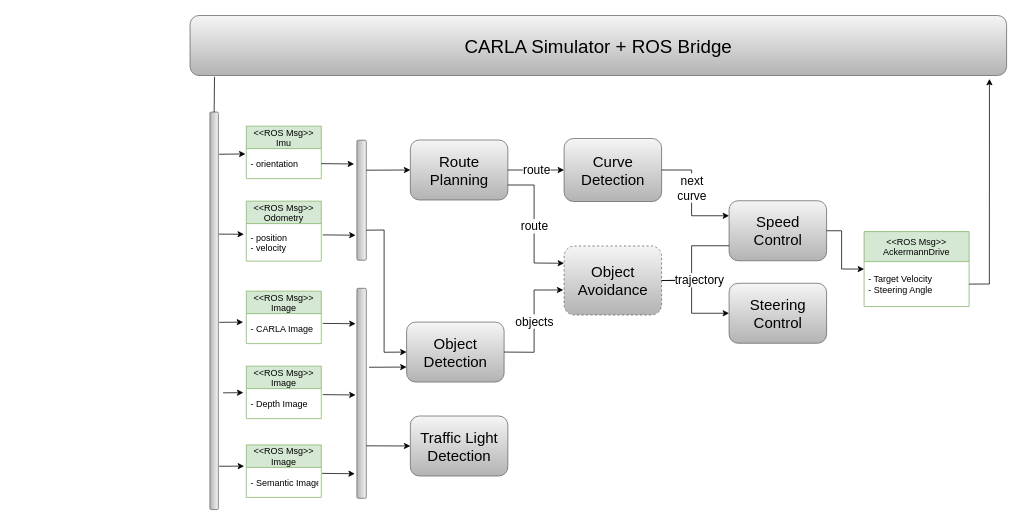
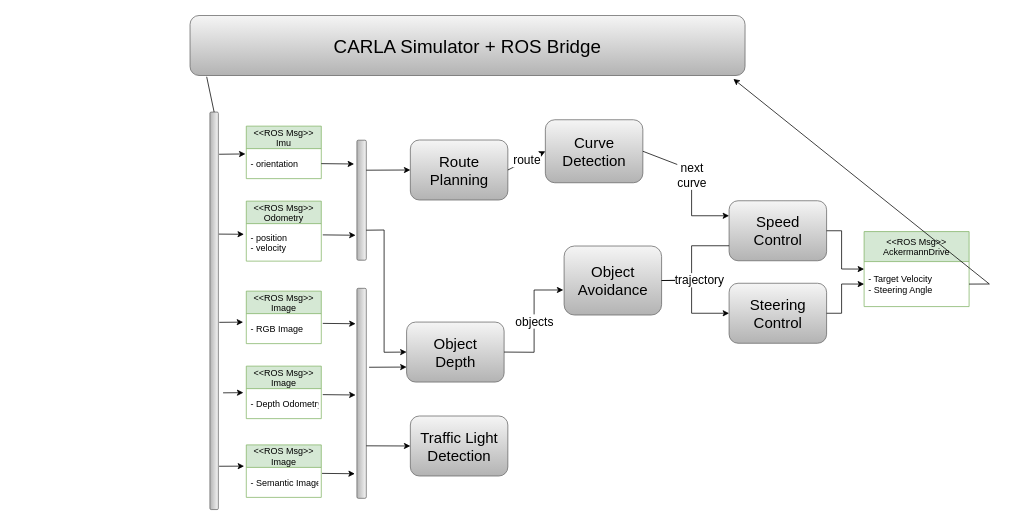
(598, 45) -> (468, 45)
(613, 170) -> (594, 151)
(534, 226) -> none
(613, 280) -> (613, 280)
none -> (842, 306)
(281, 329) -> (276, 329)
(456, 352) -> (456, 352)
(281, 404) -> (288, 404)
